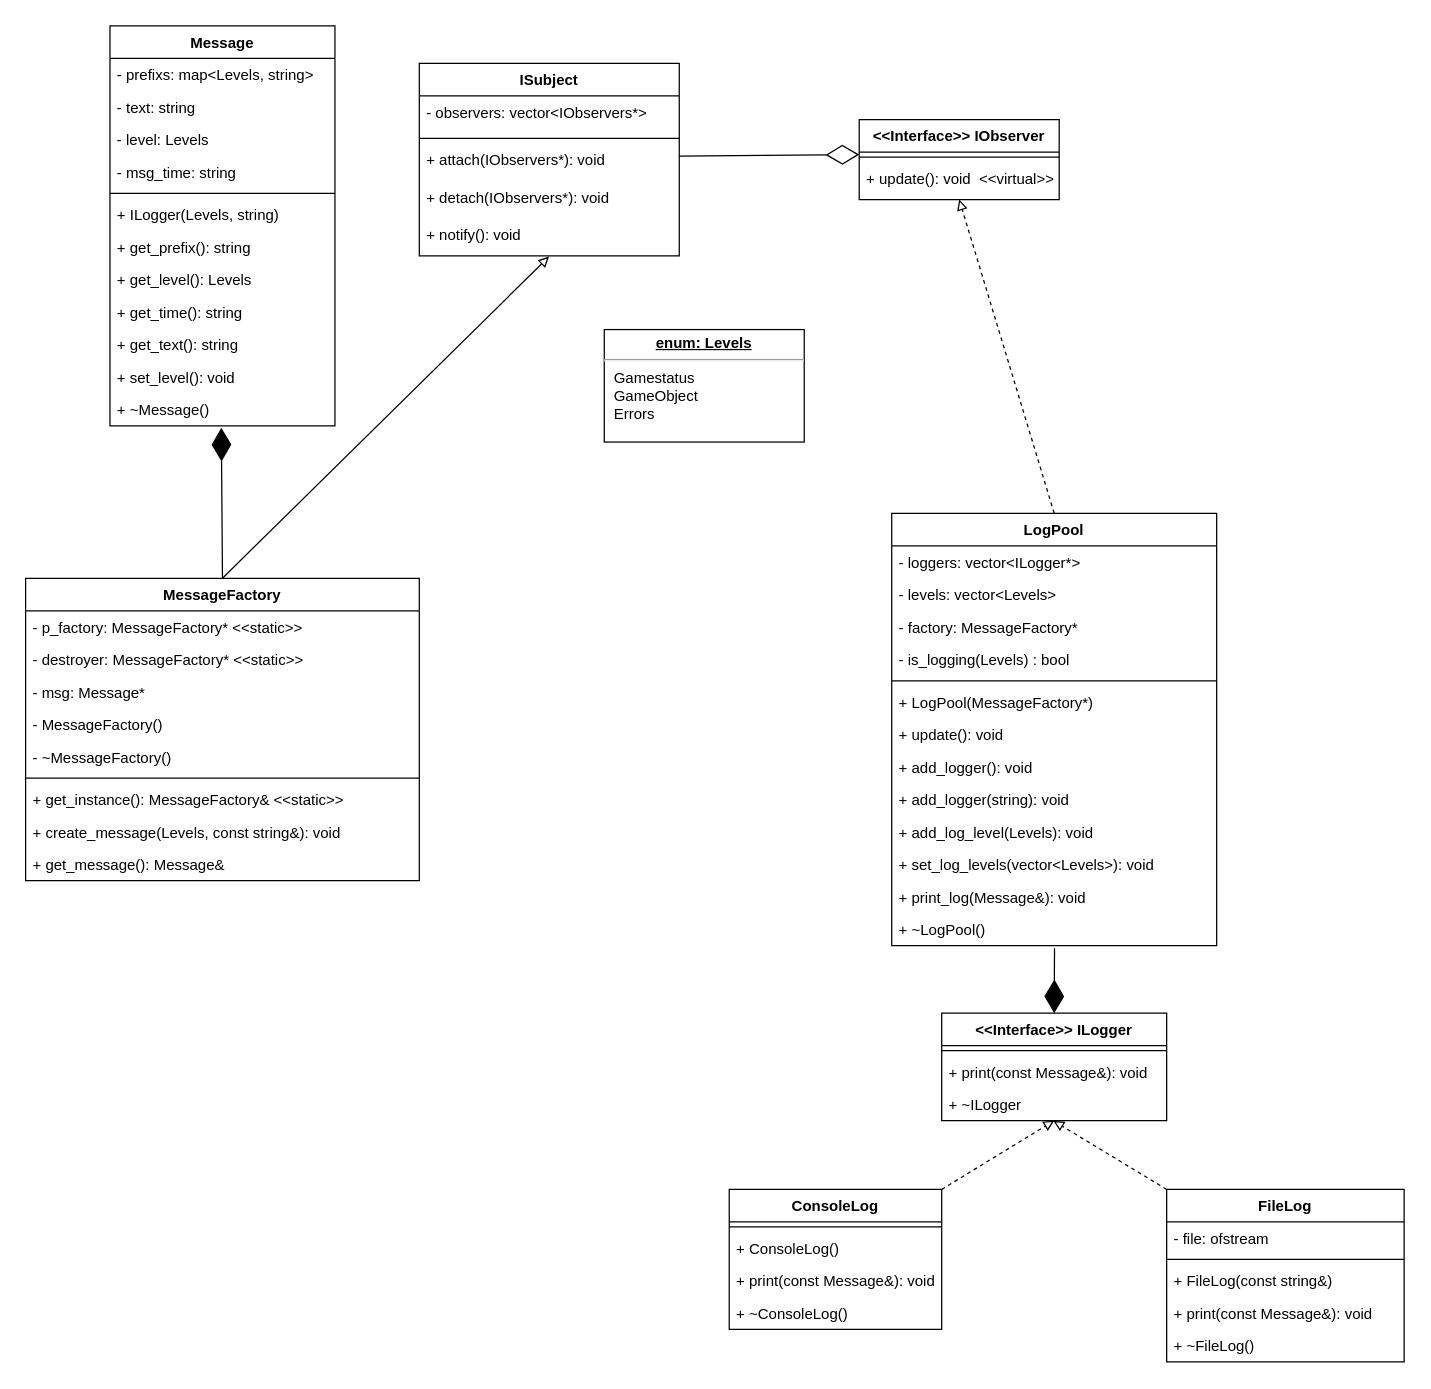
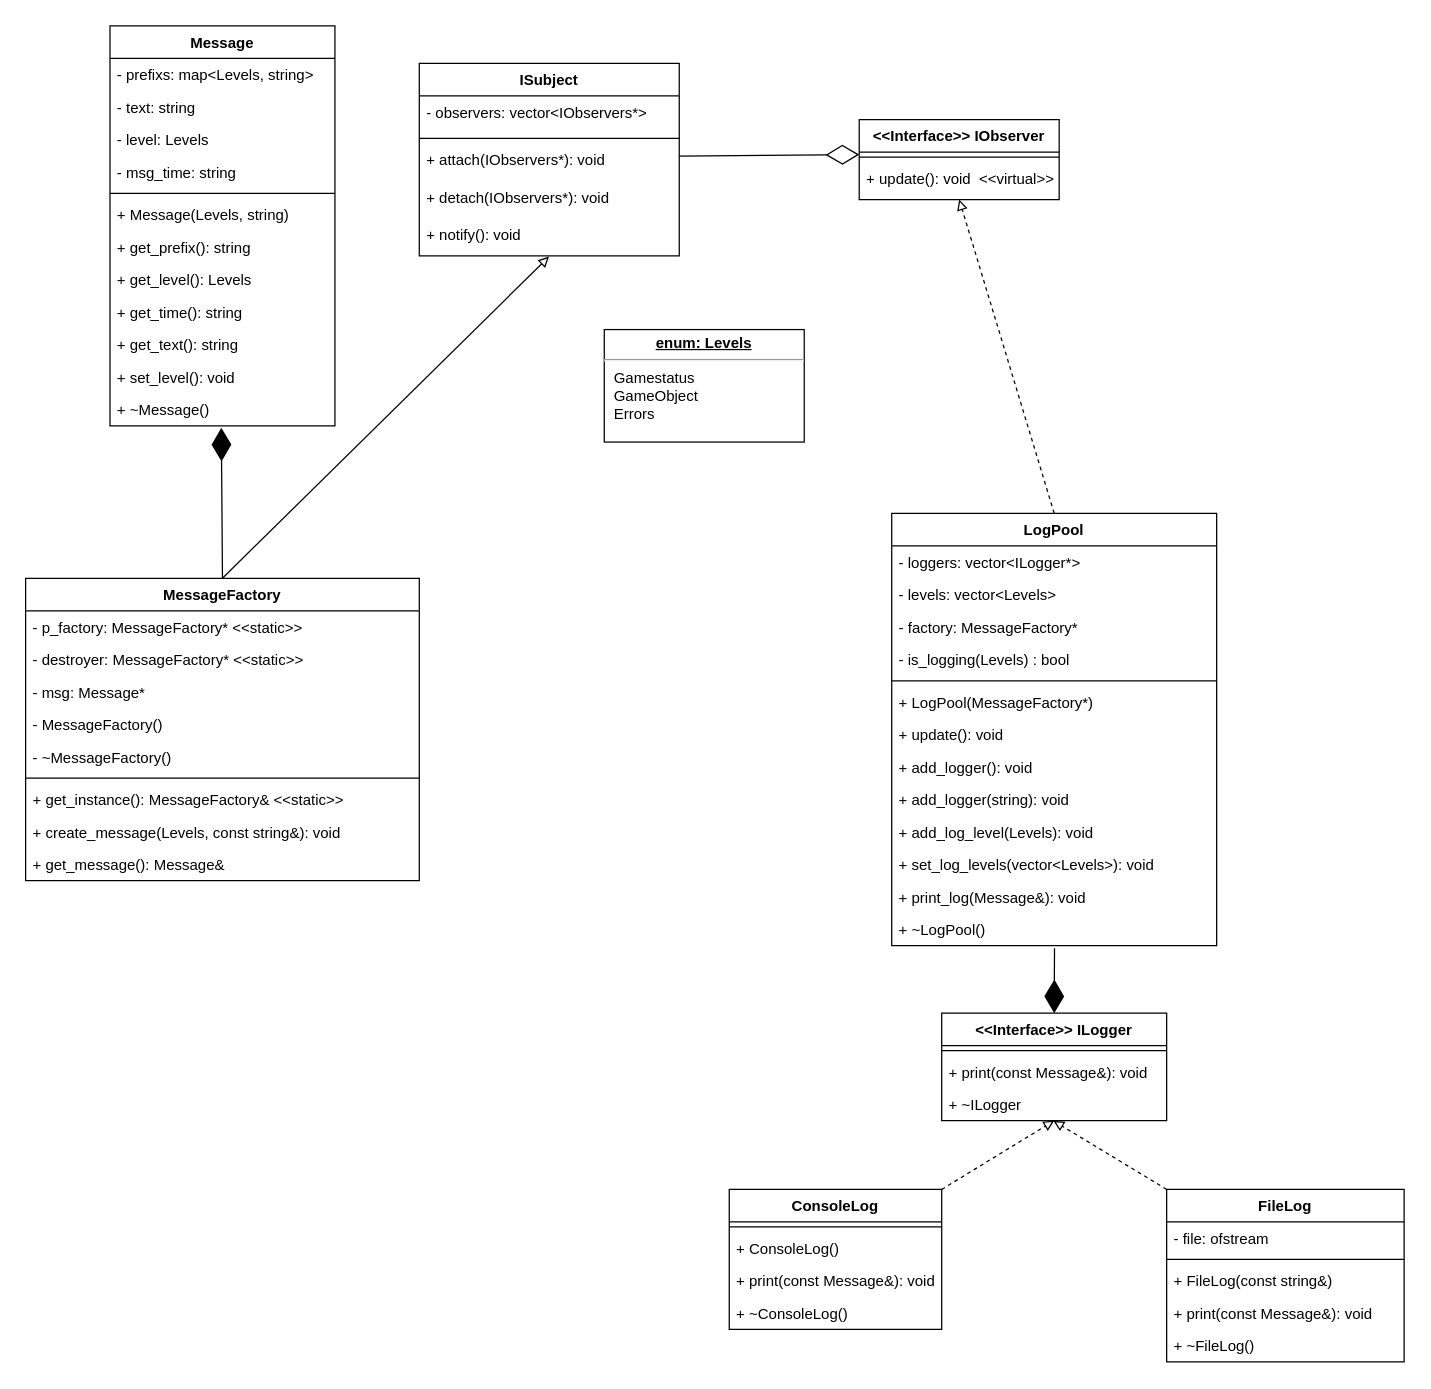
(212, 215) -> (212, 215)
